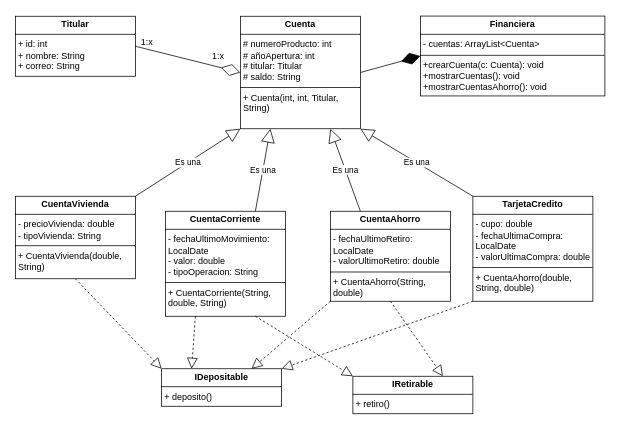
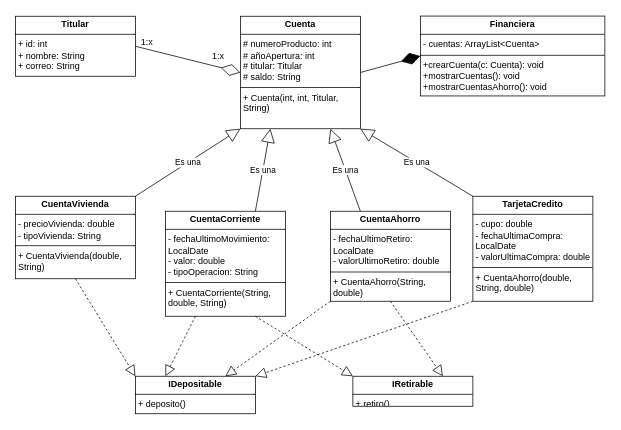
(222, 387) -> (195, 395)
(413, 395) -> (413, 391)
